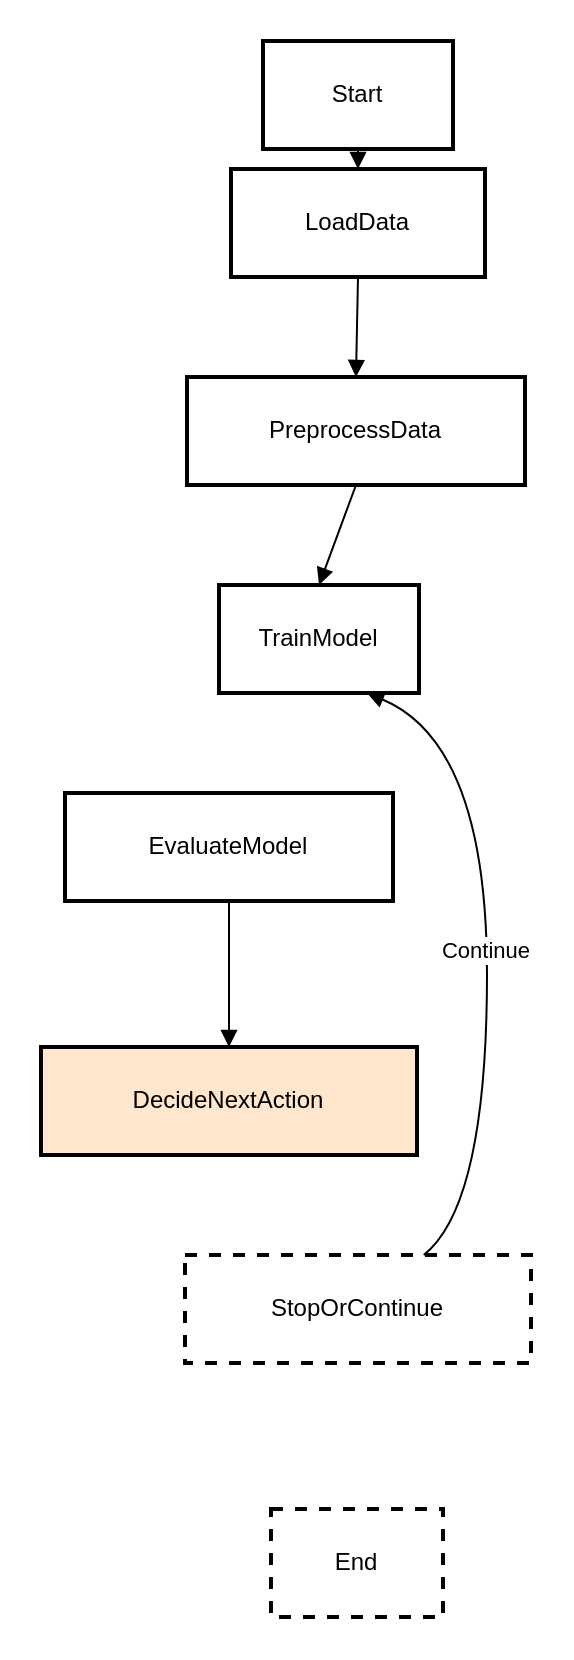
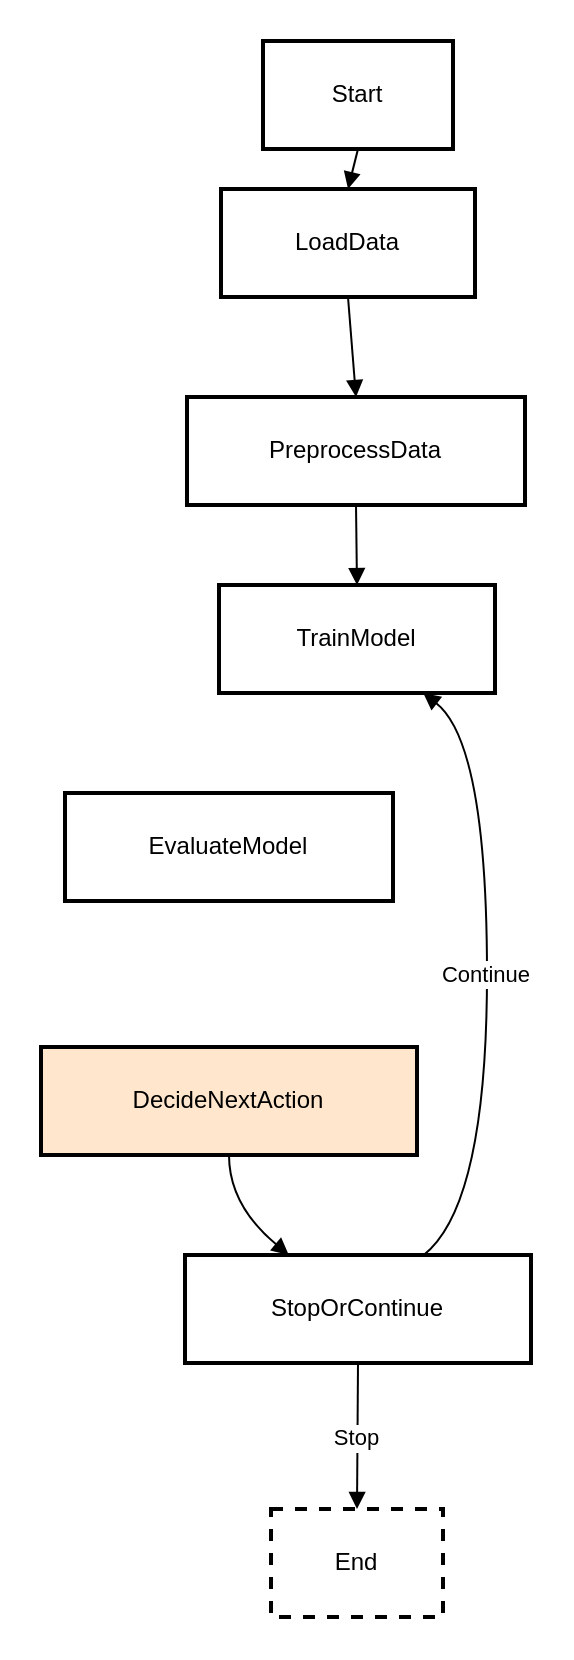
(358, 223) -> (348, 243)
(356, 431) -> (356, 451)
(319, 639) -> (357, 639)
(229, 967) -> none
none -> (243, 1206)
(358, 1309) -> (358, 1309)
none -> (358, 1431)
